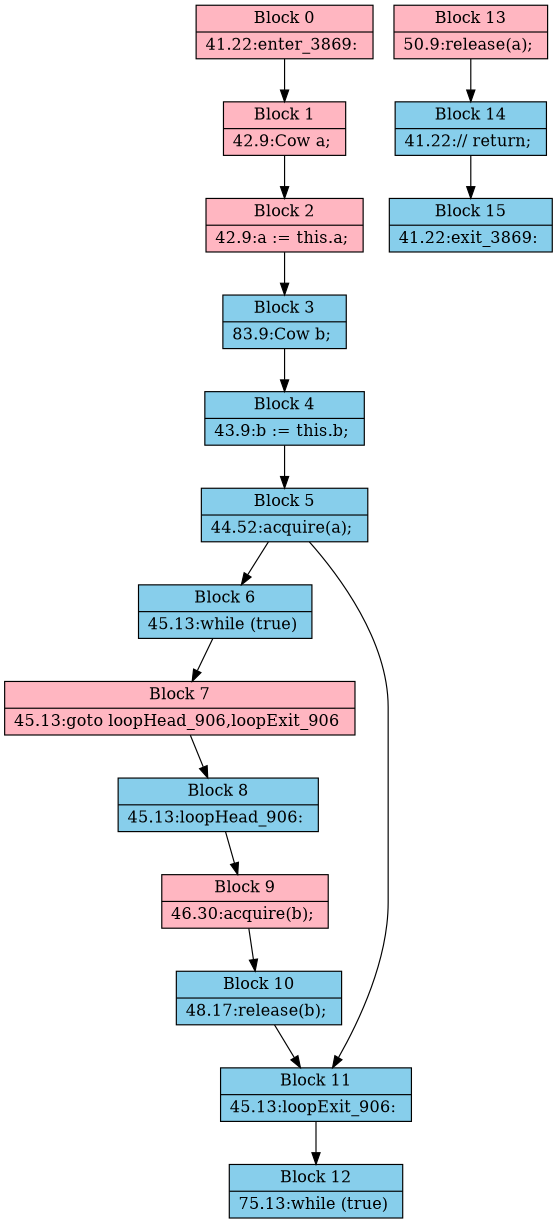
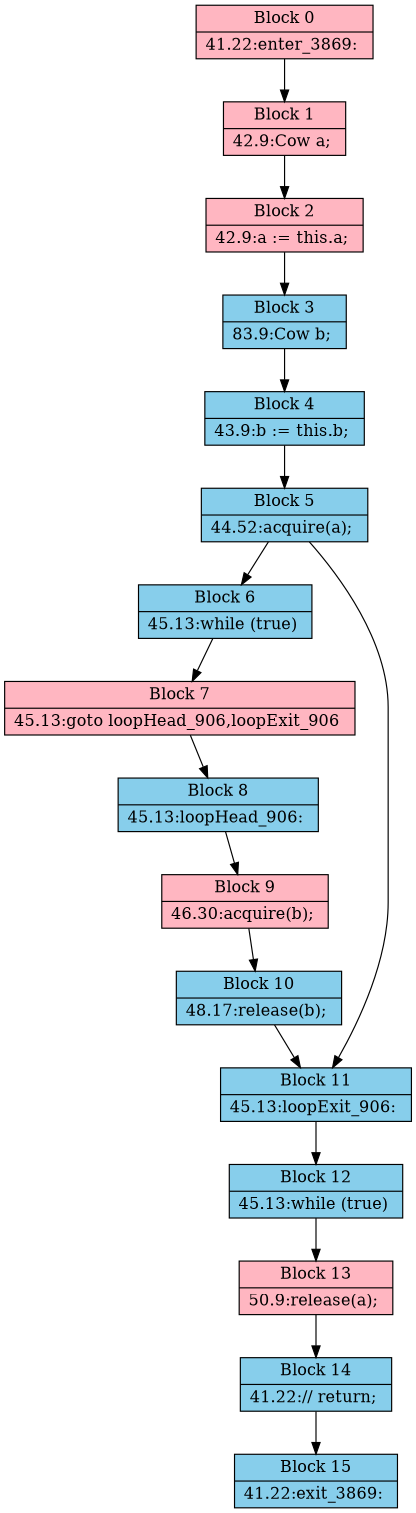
(316, 1204) -> (316, 1204)
none -> (316, 1234)
